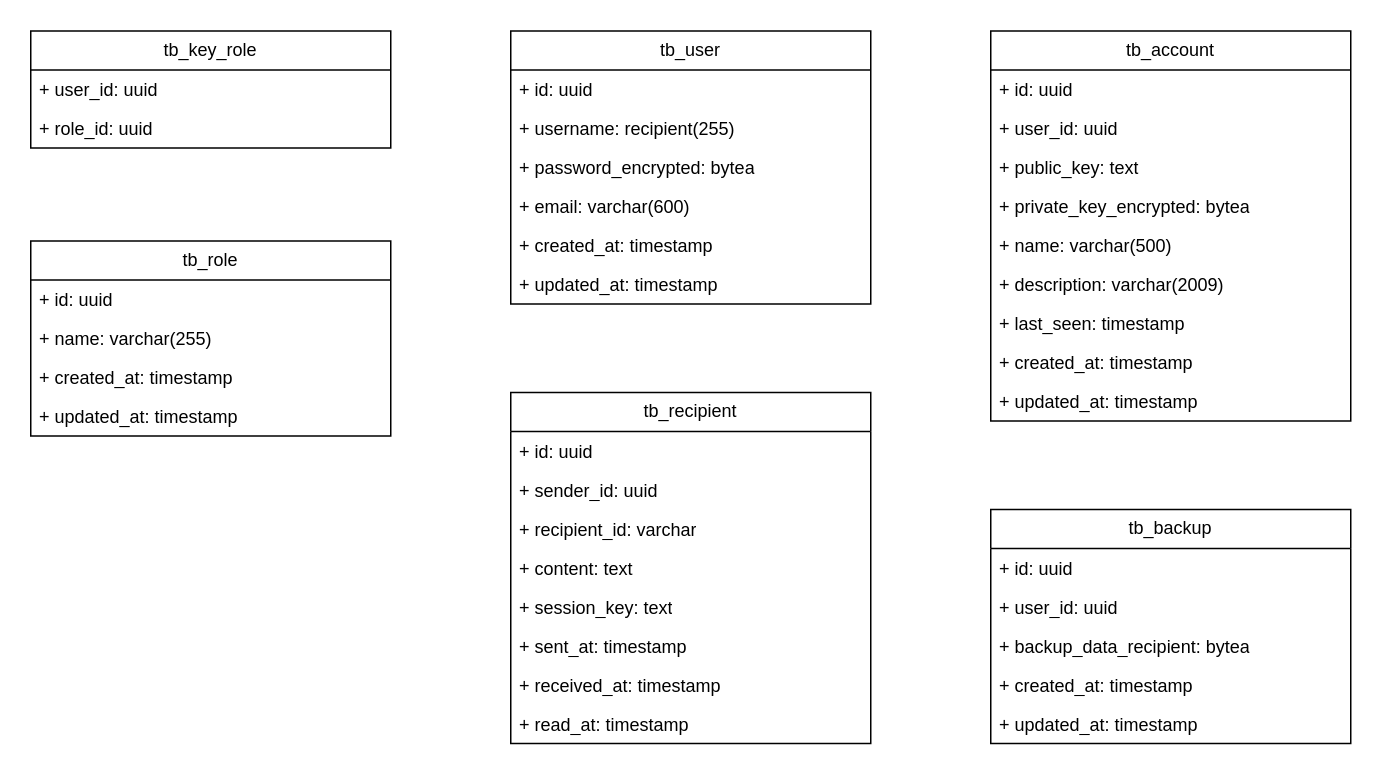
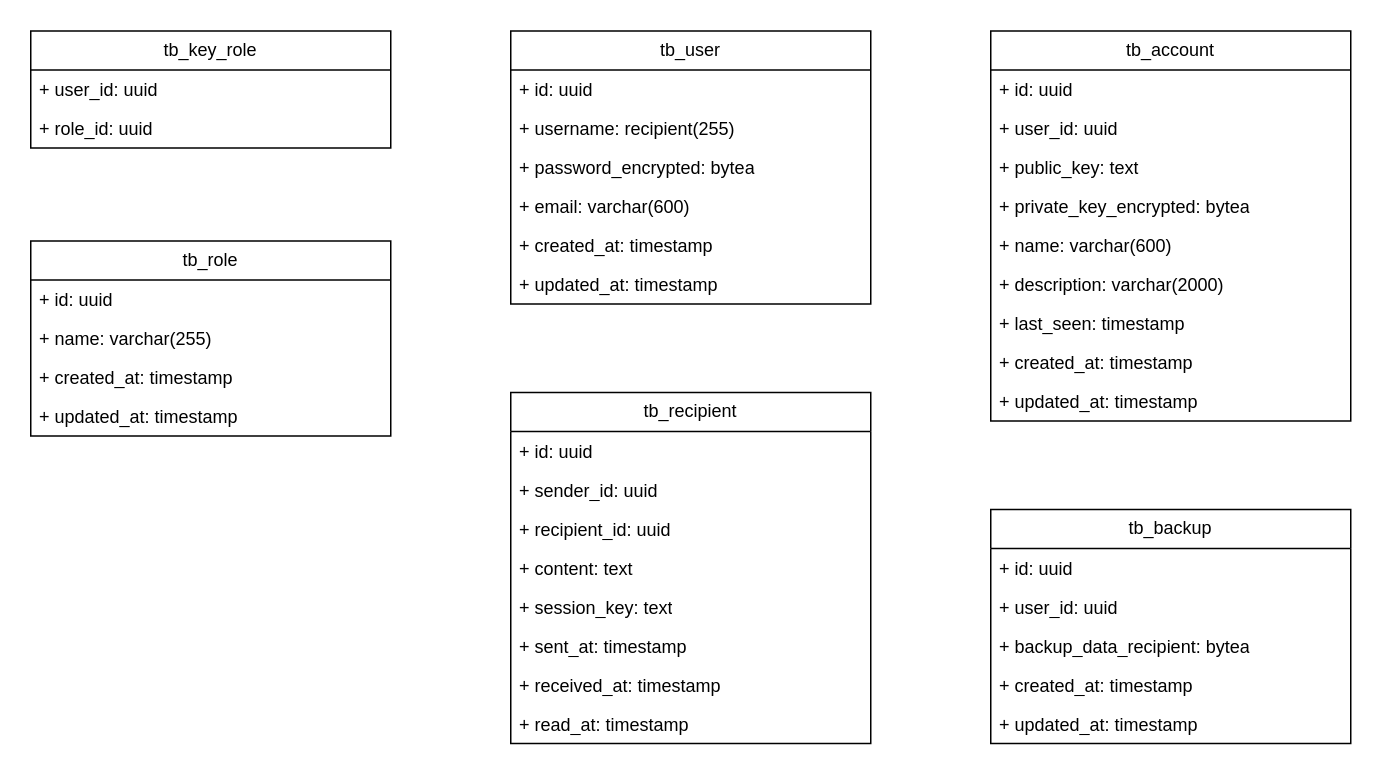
(1094, 247) -> (1094, 247)
(1129, 286) -> (1129, 286)
(622, 531) -> (604, 531)
